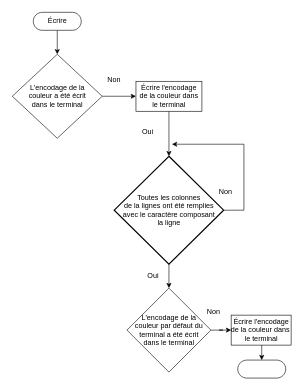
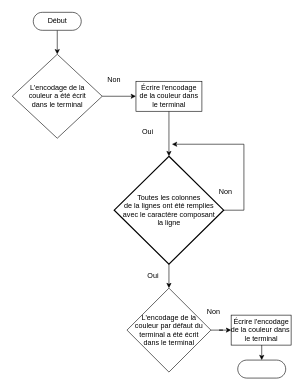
(58, 21) -> (58, 21)
